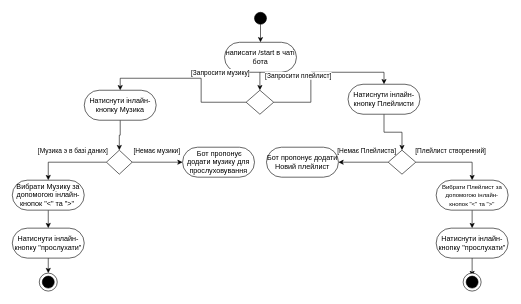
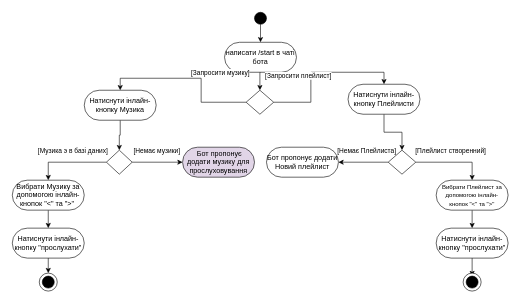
(219, 162) -> (219, 162)
